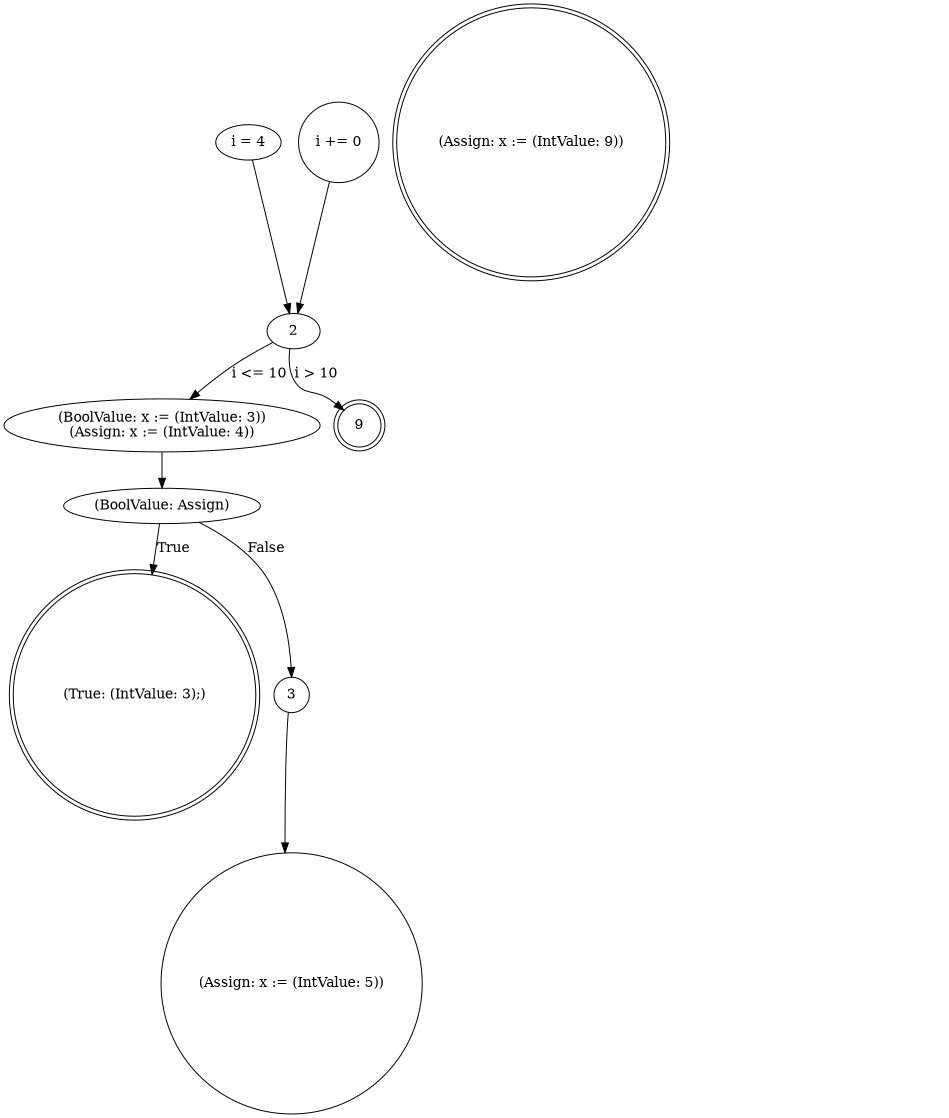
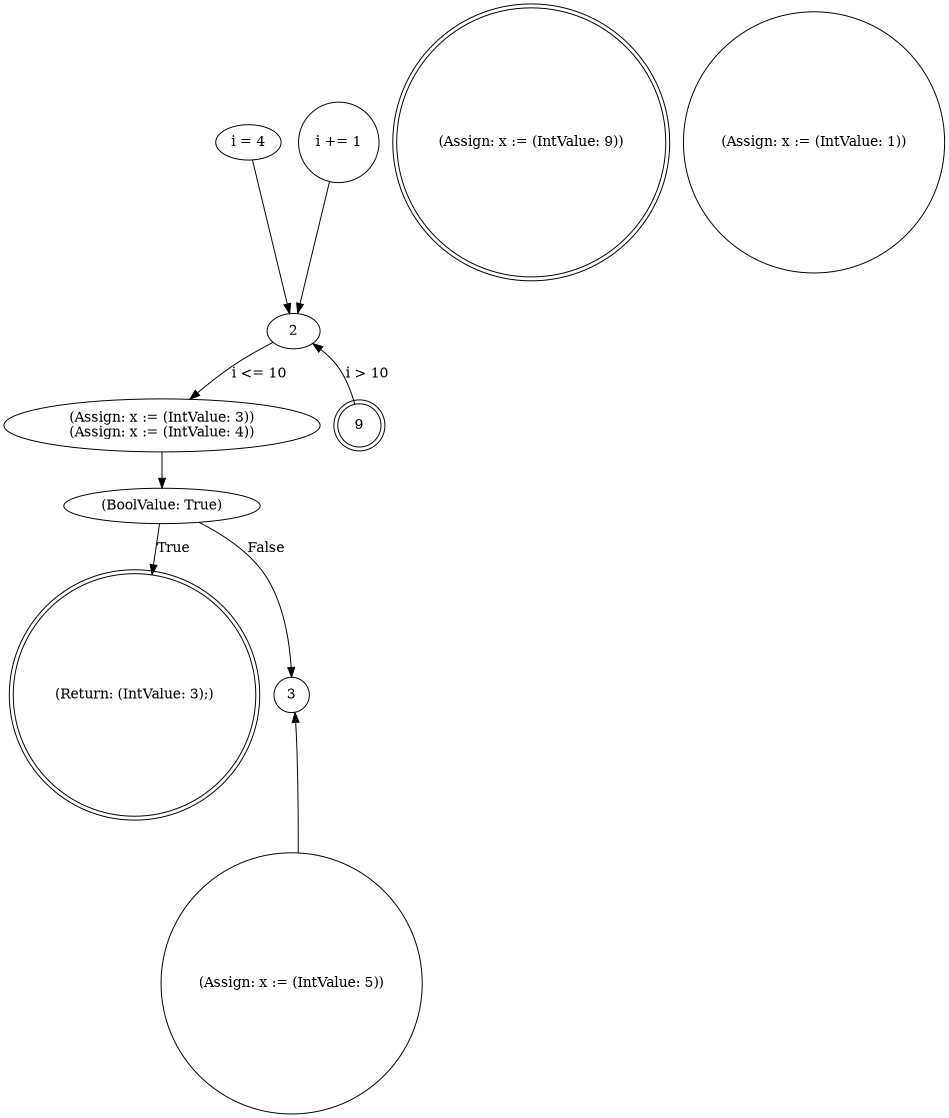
(339, 142) -> (339, 142)
none -> (814, 142)
(299, 387) -> (343, 374)
(162, 425) -> (162, 425)
(162, 506) -> (162, 506)
(135, 695) -> (135, 695)
(286, 778) -> (298, 788)
